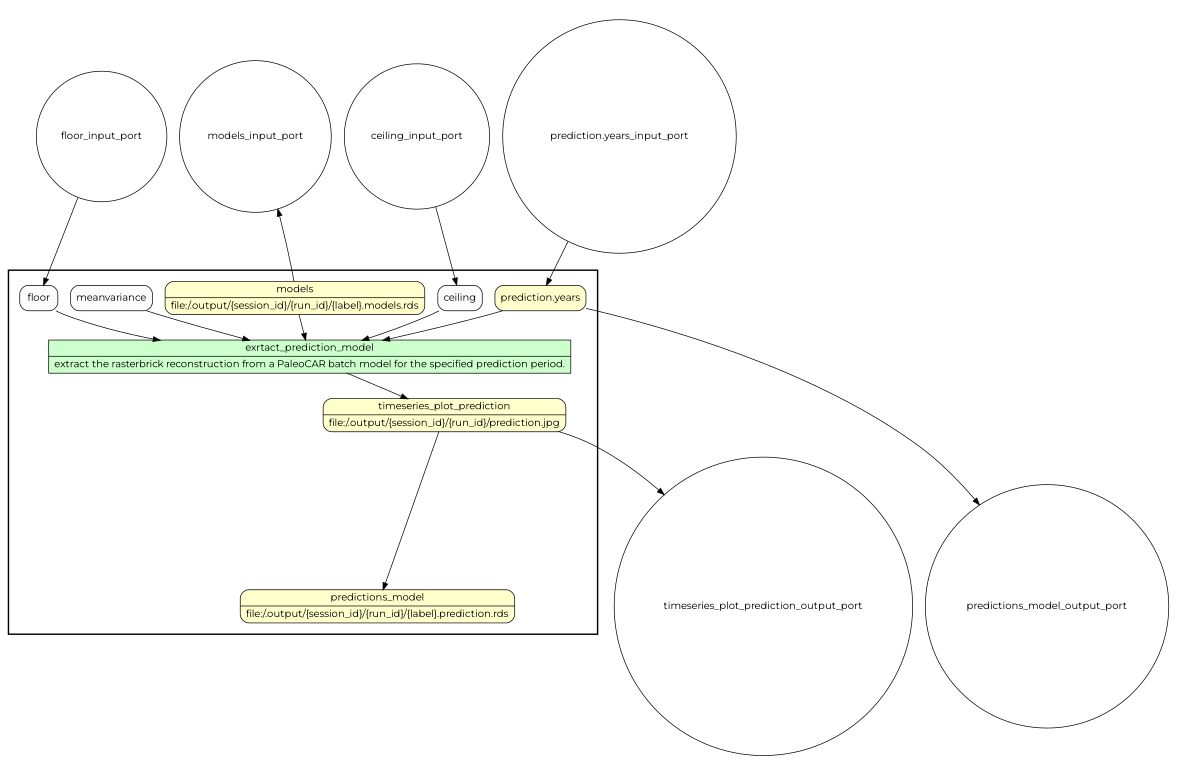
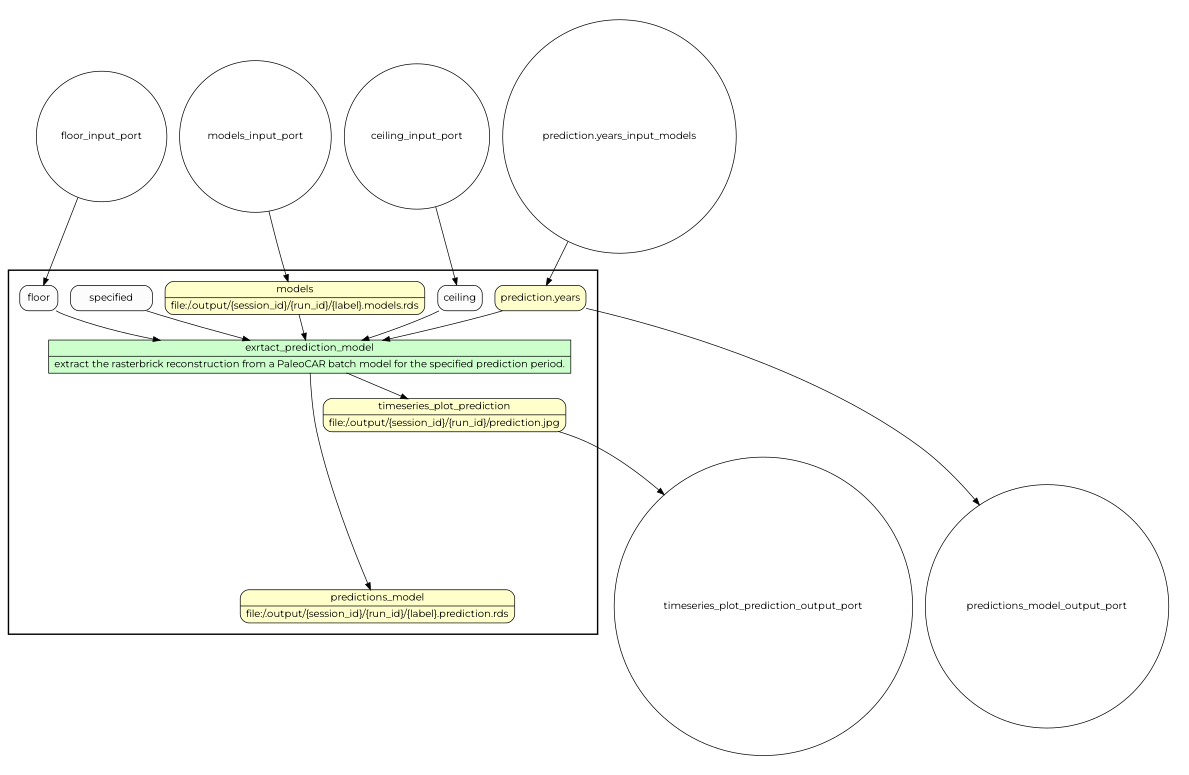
(619, 136) -> (619, 136)
(287, 249) -> (277, 243)
(111, 298) -> (111, 298)
(412, 507) -> (330, 480)
